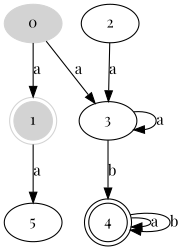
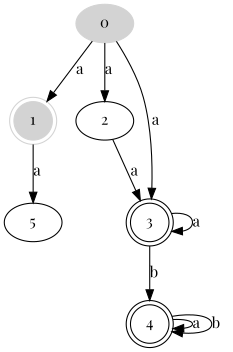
none -> (105, 67)
(108, 121) -> (150, 222)
